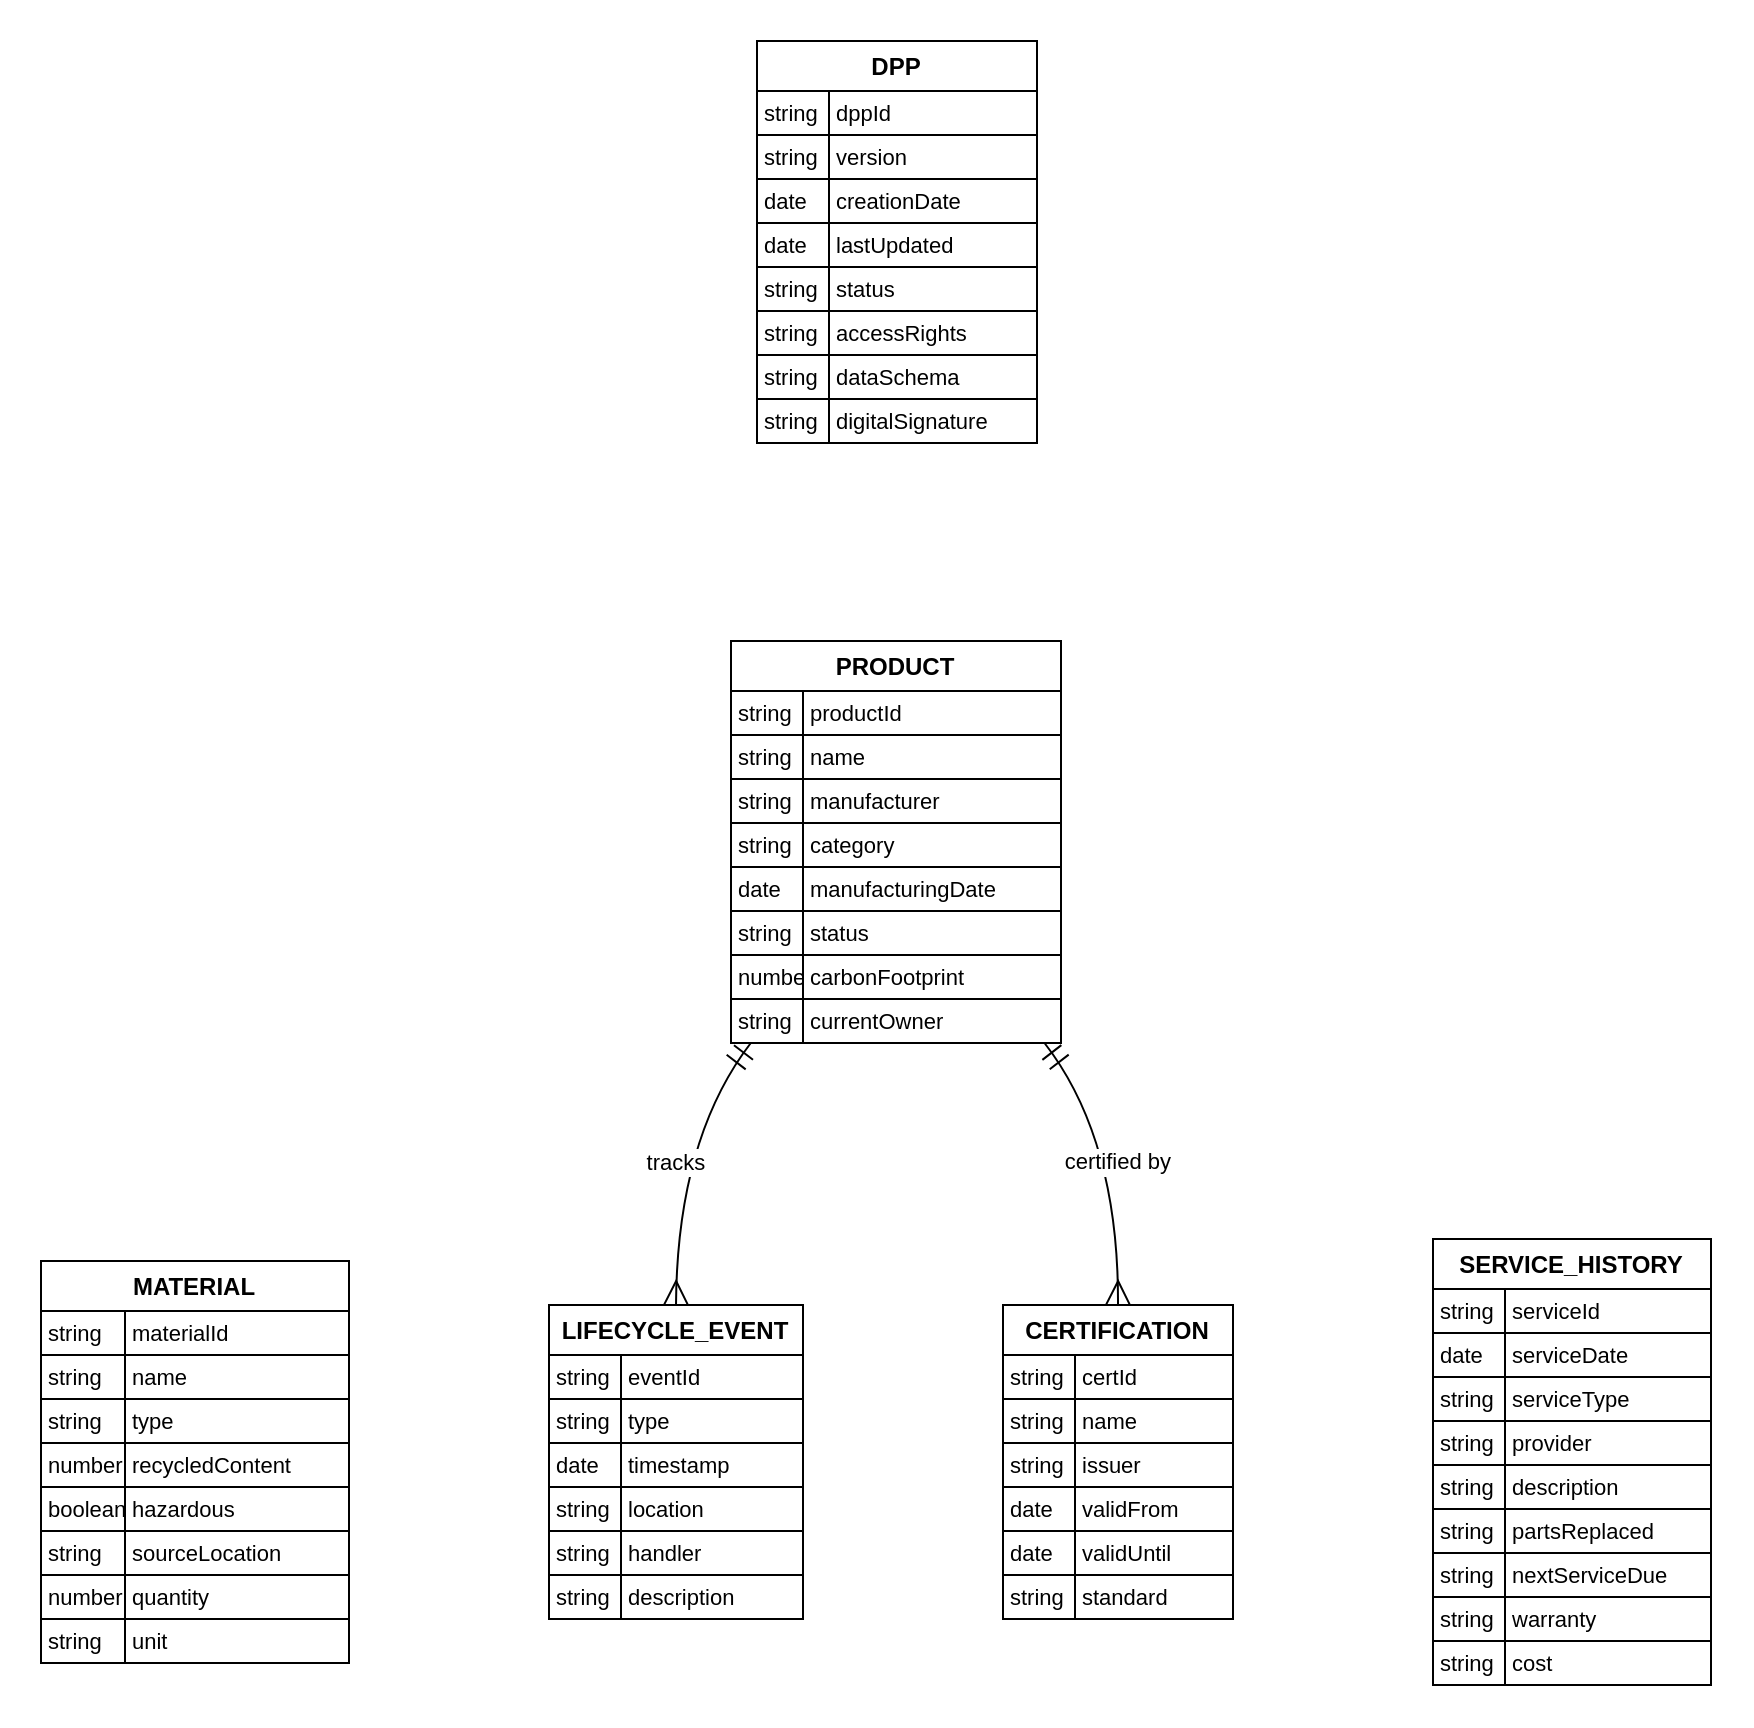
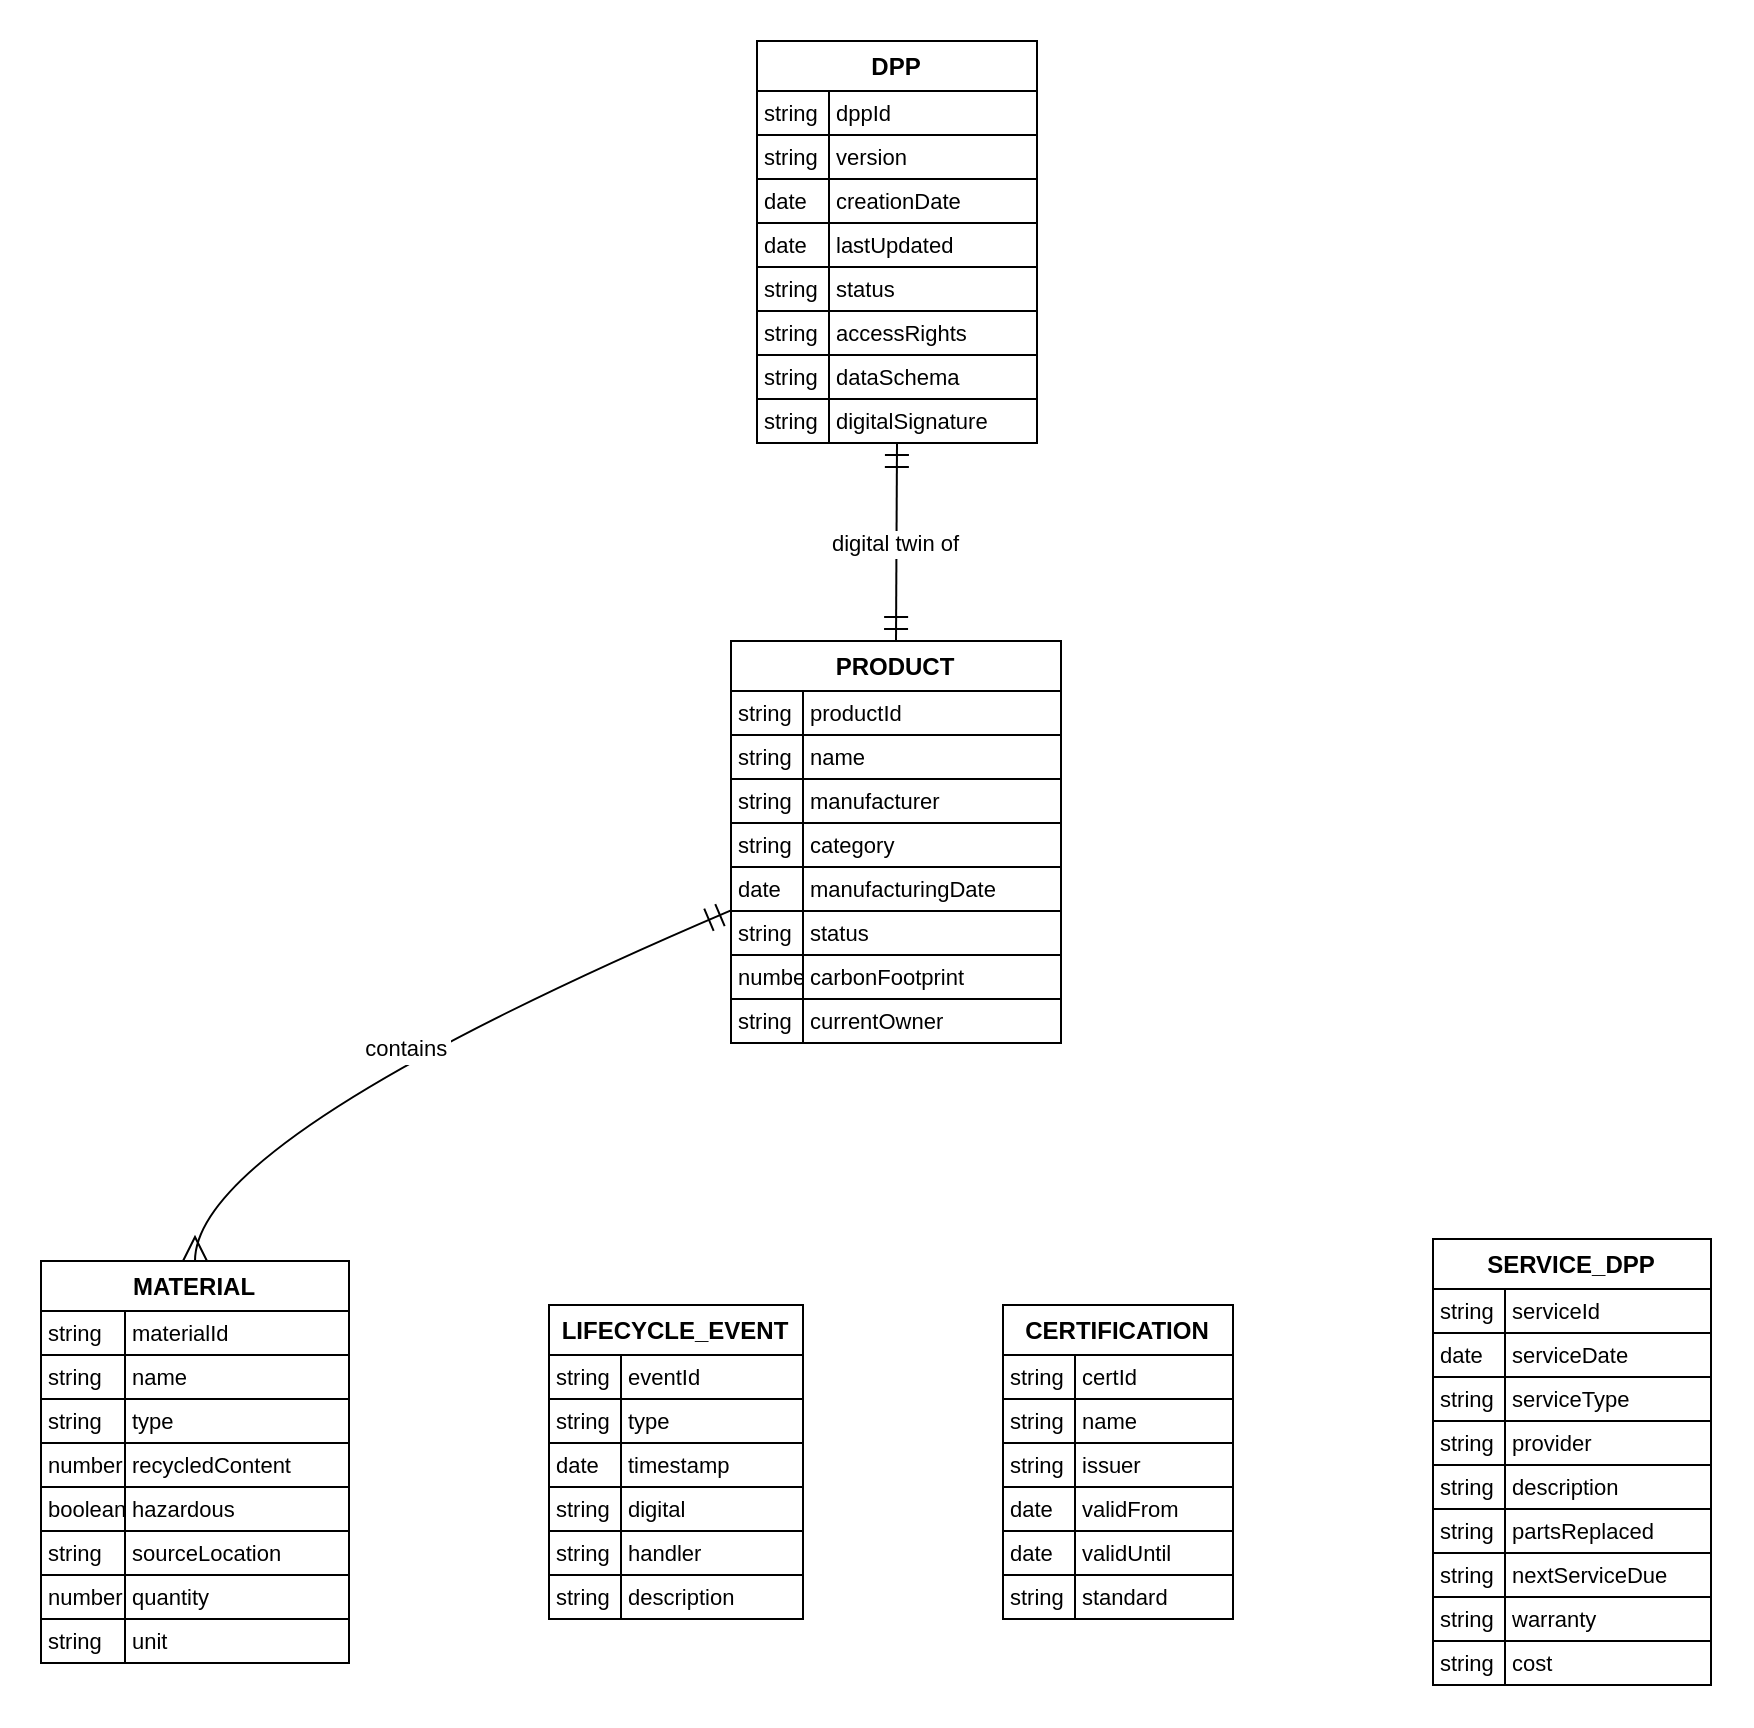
none -> (896, 545)
none -> (574, 981)
(692, 1170) -> none
(1104, 1170) -> none
(1571, 1265) -> (1571, 1265)
(672, 1510) -> (663, 1510)
